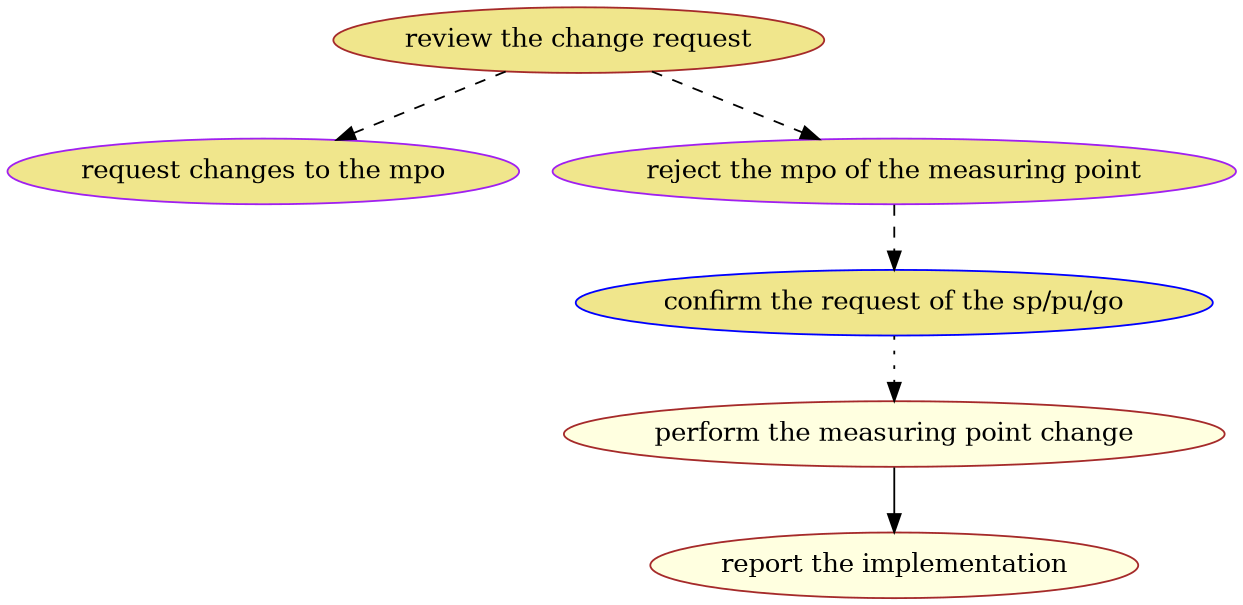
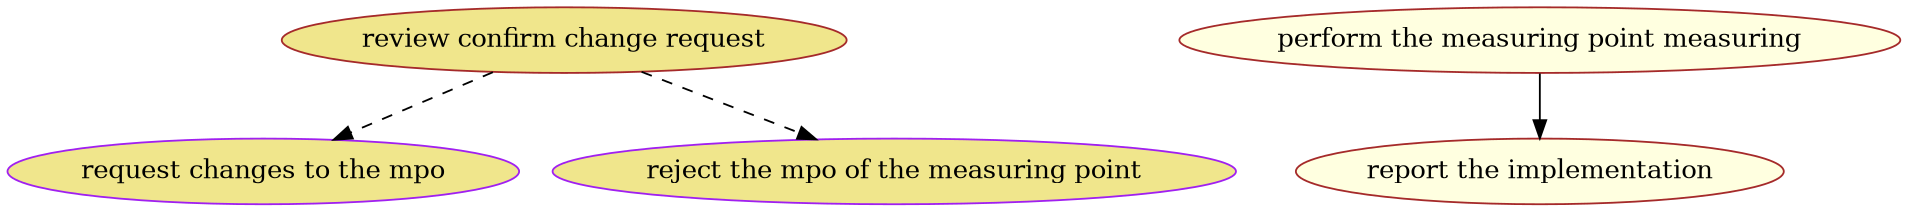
(579, 40) -> (564, 40)
(894, 303) -> none
(894, 434) -> (1540, 40)
